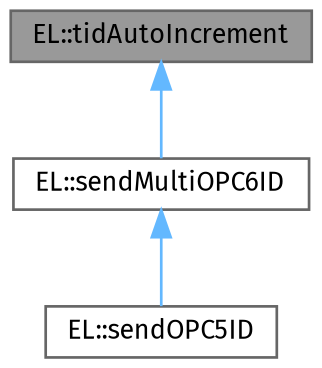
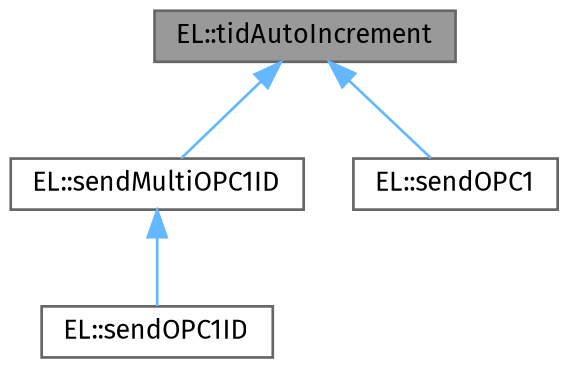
(161, 184) -> (157, 184)
none -> (456, 184)
(161, 332) -> (157, 332)
